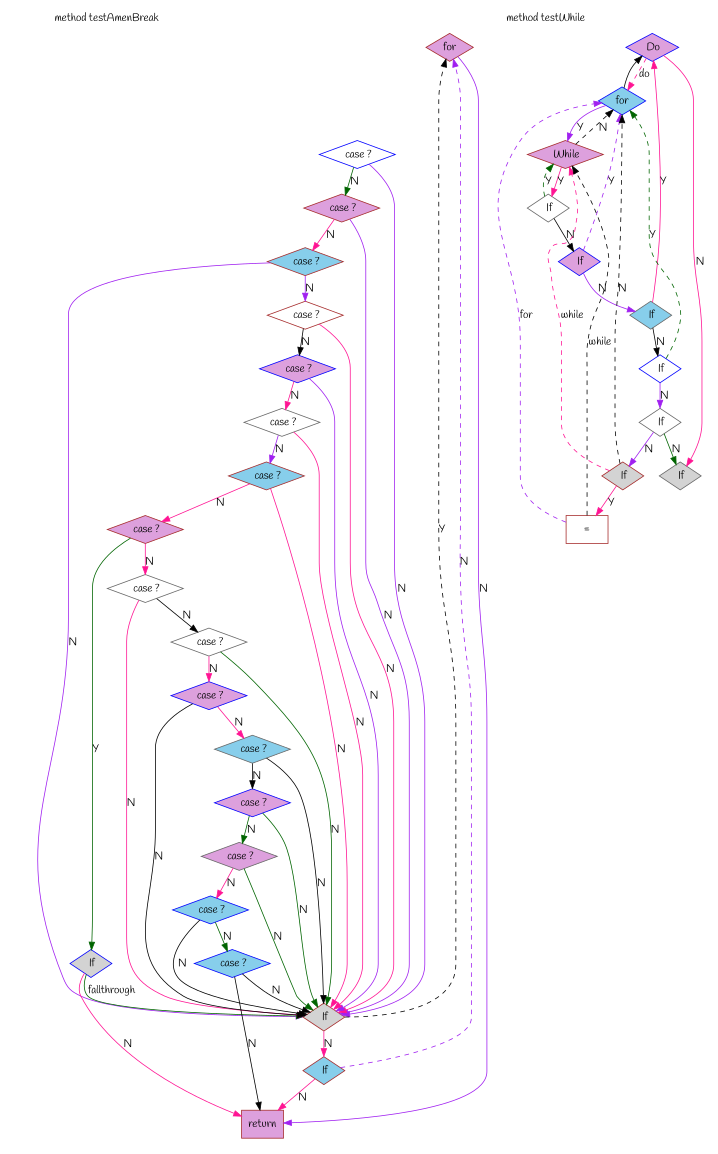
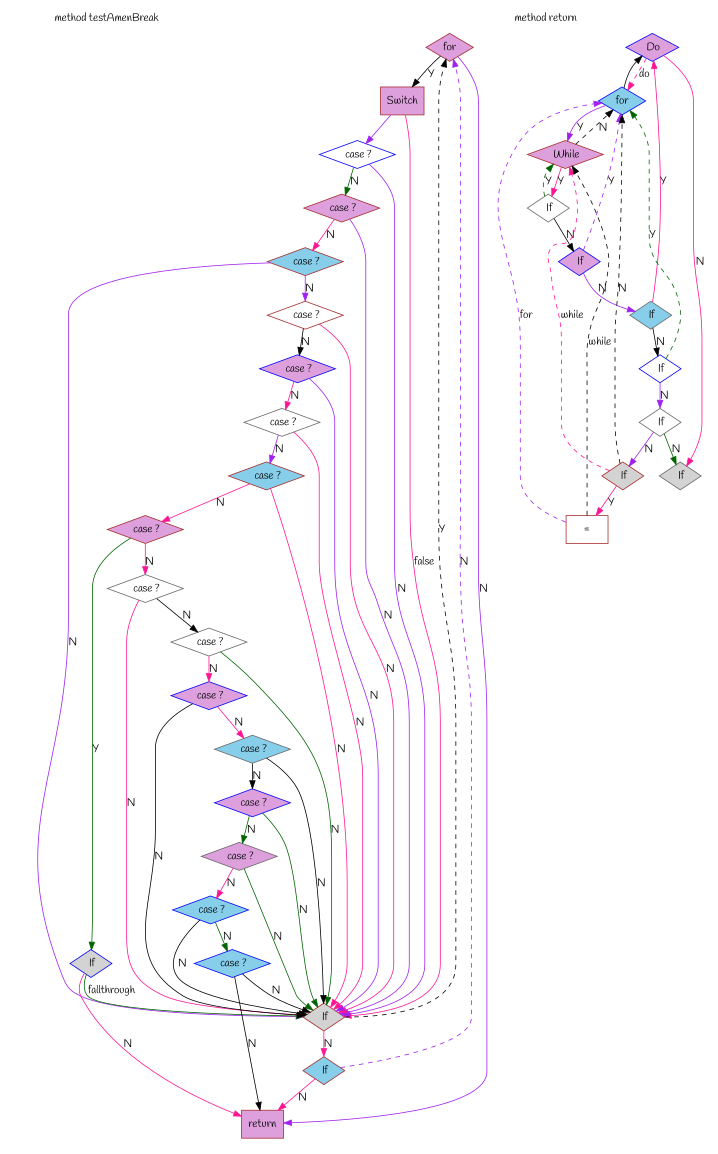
(546, 18) -> (546, 18)
none -> (402, 101)
